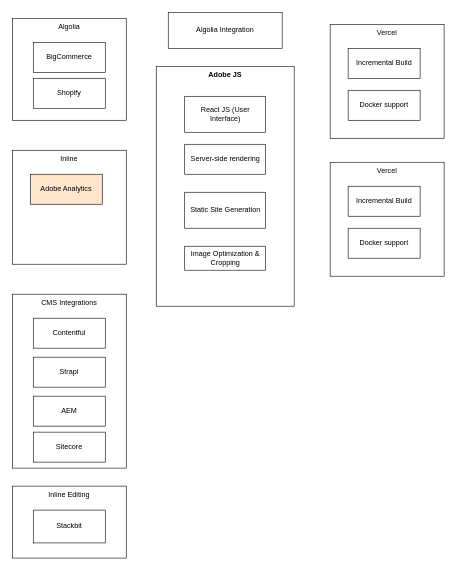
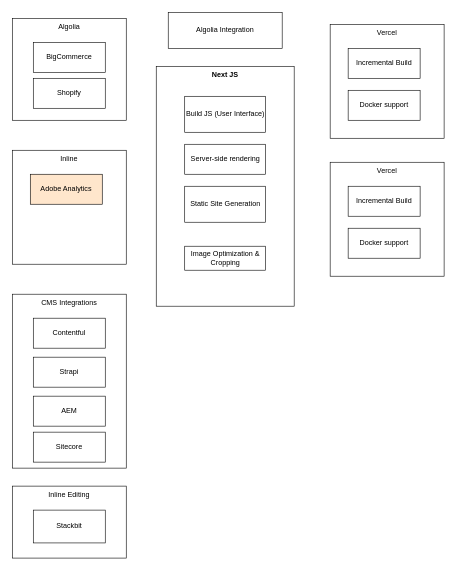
(225, 75) -> (225, 75)
(226, 114) -> (226, 114)
(225, 210) -> (225, 204)
